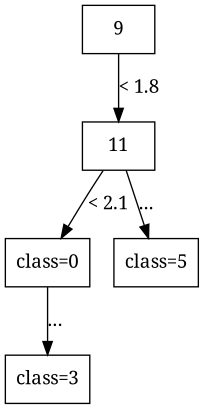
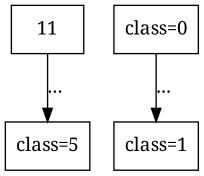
(119, 29) -> none
(85, 198) -> none
(48, 379) -> (156, 146)
